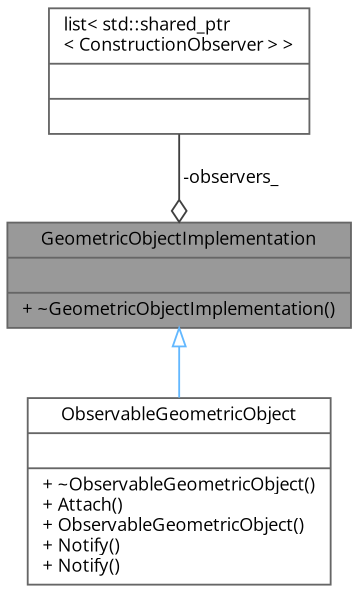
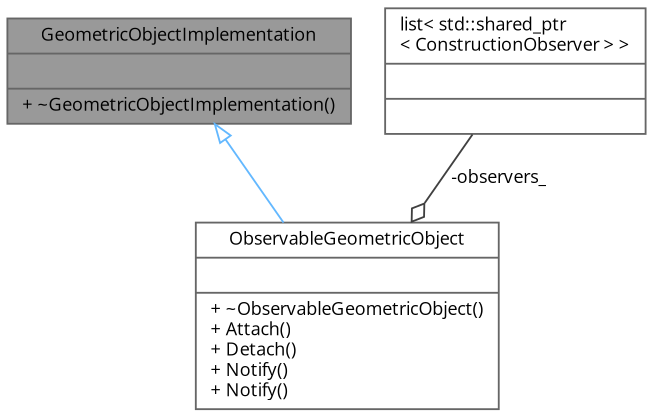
(179, 167) -> (449, 169)
(174, 526) -> (254, 350)
